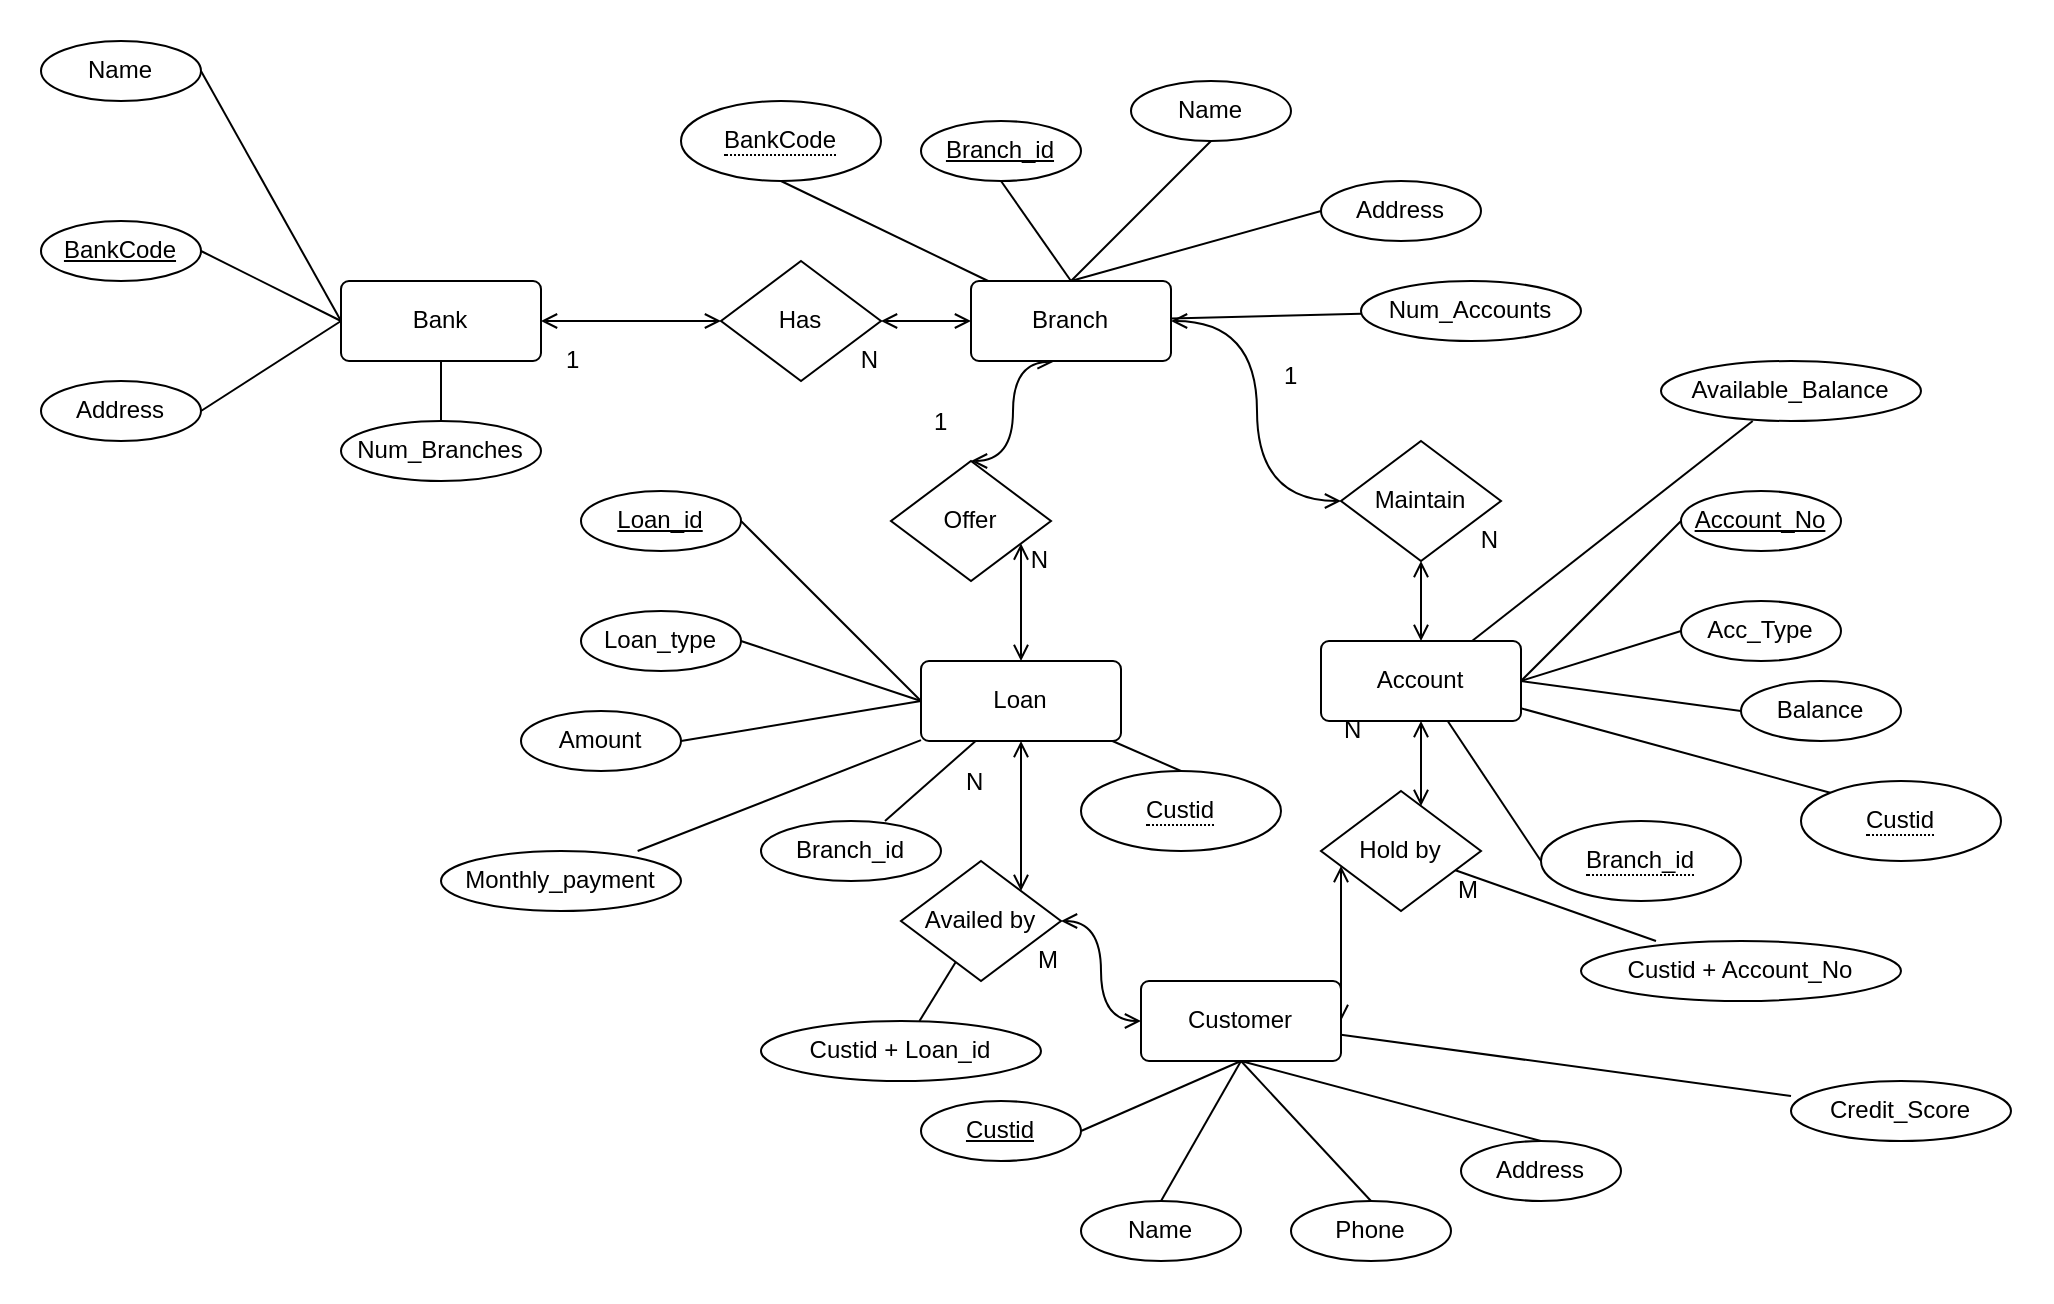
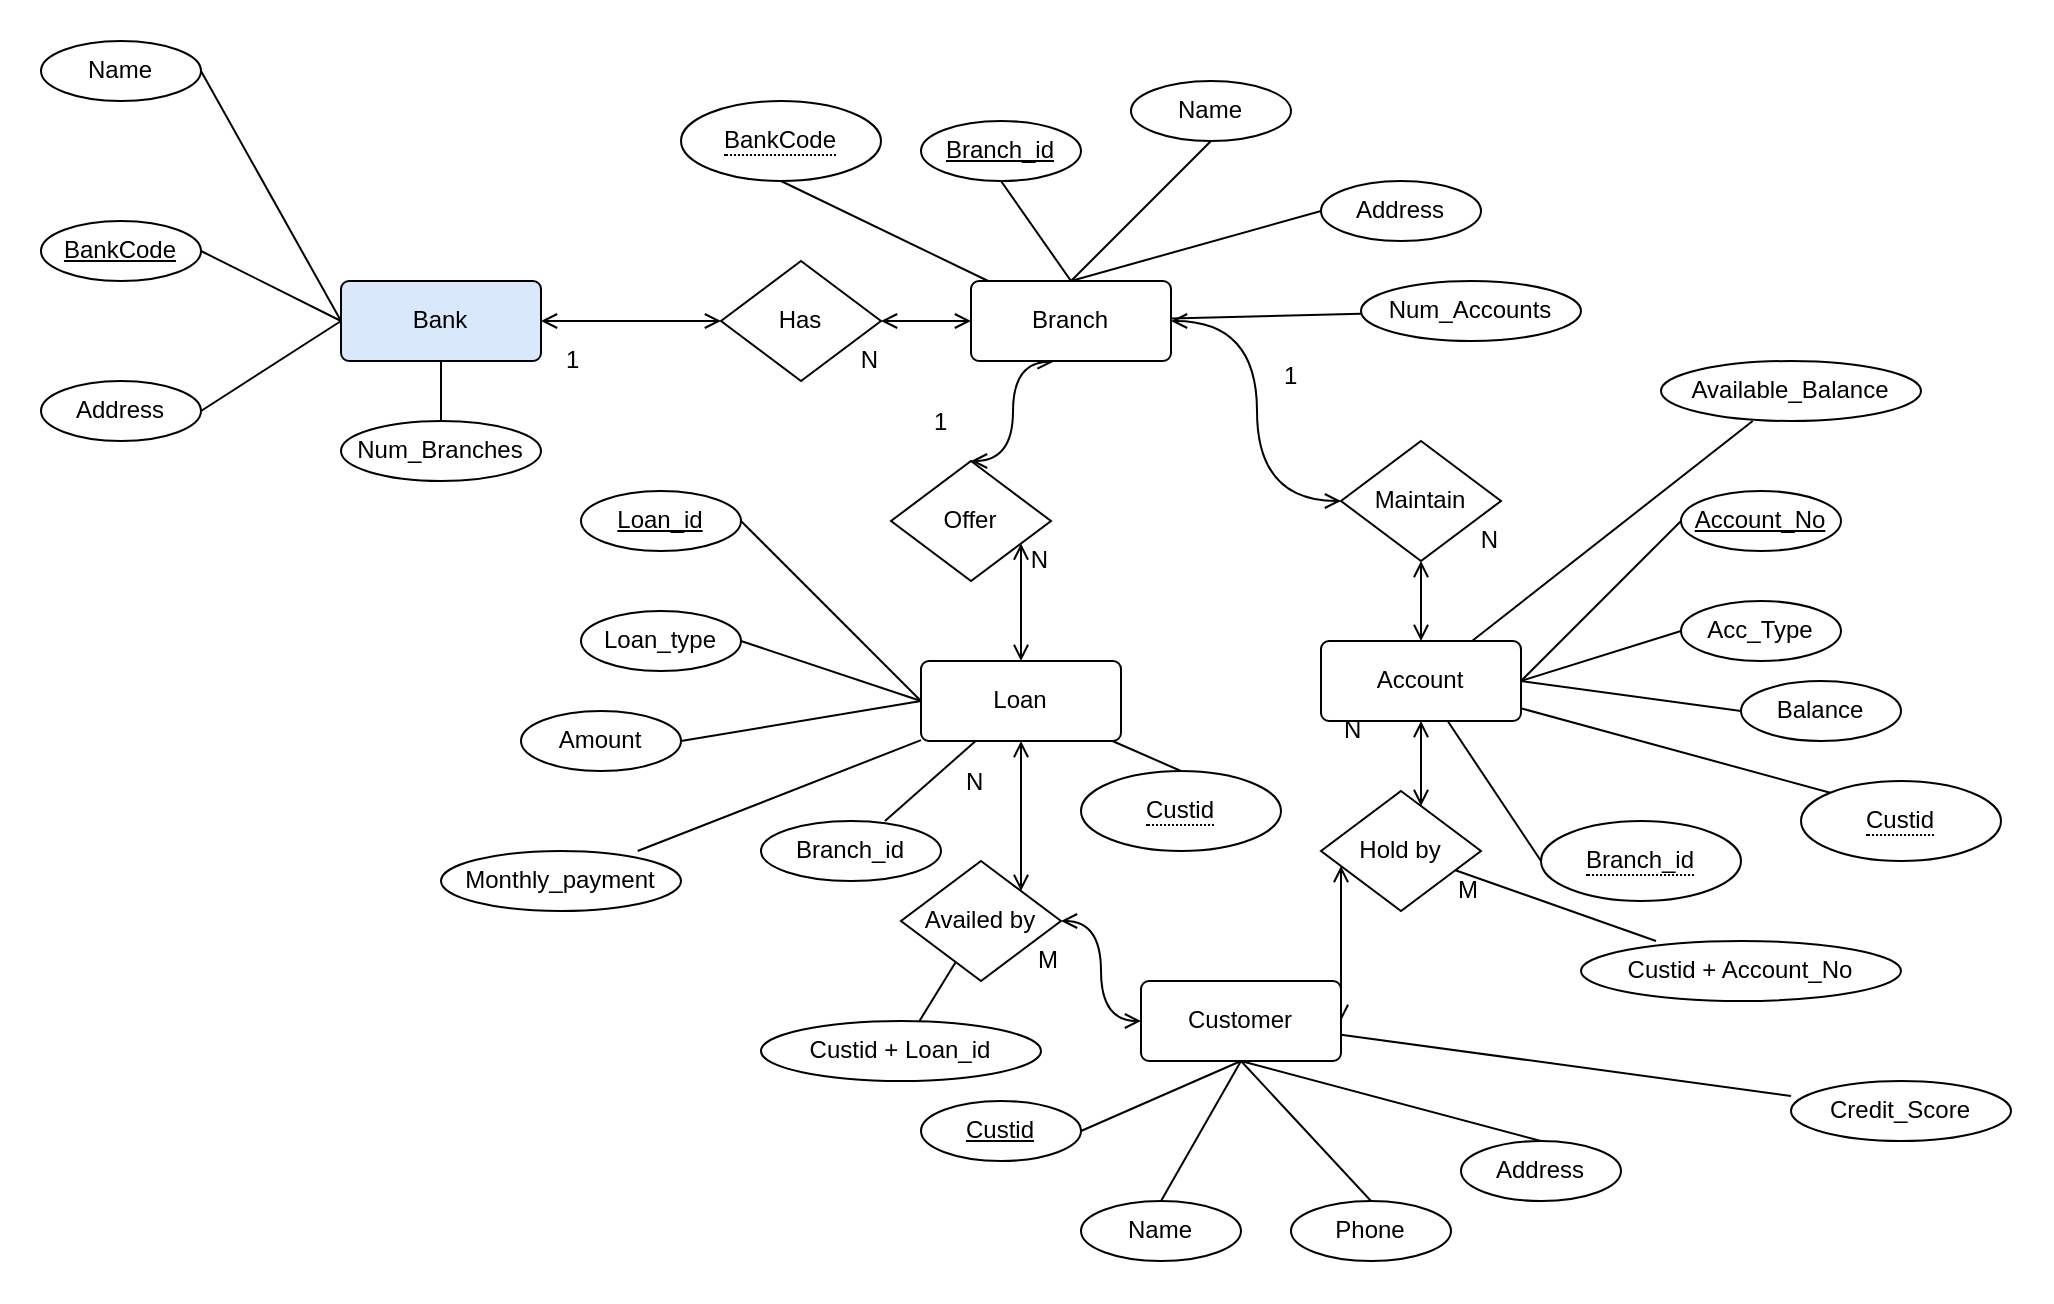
(441, 321) -> (441, 321)
